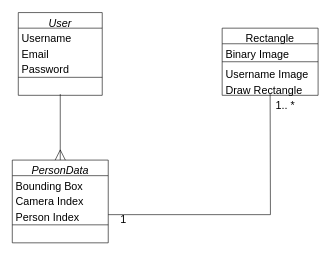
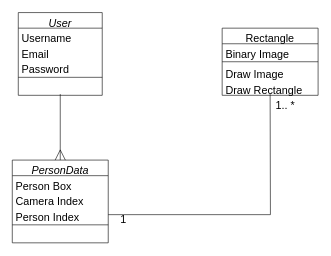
(267, 74) -> (254, 74)
(49, 186) -> (44, 186)
